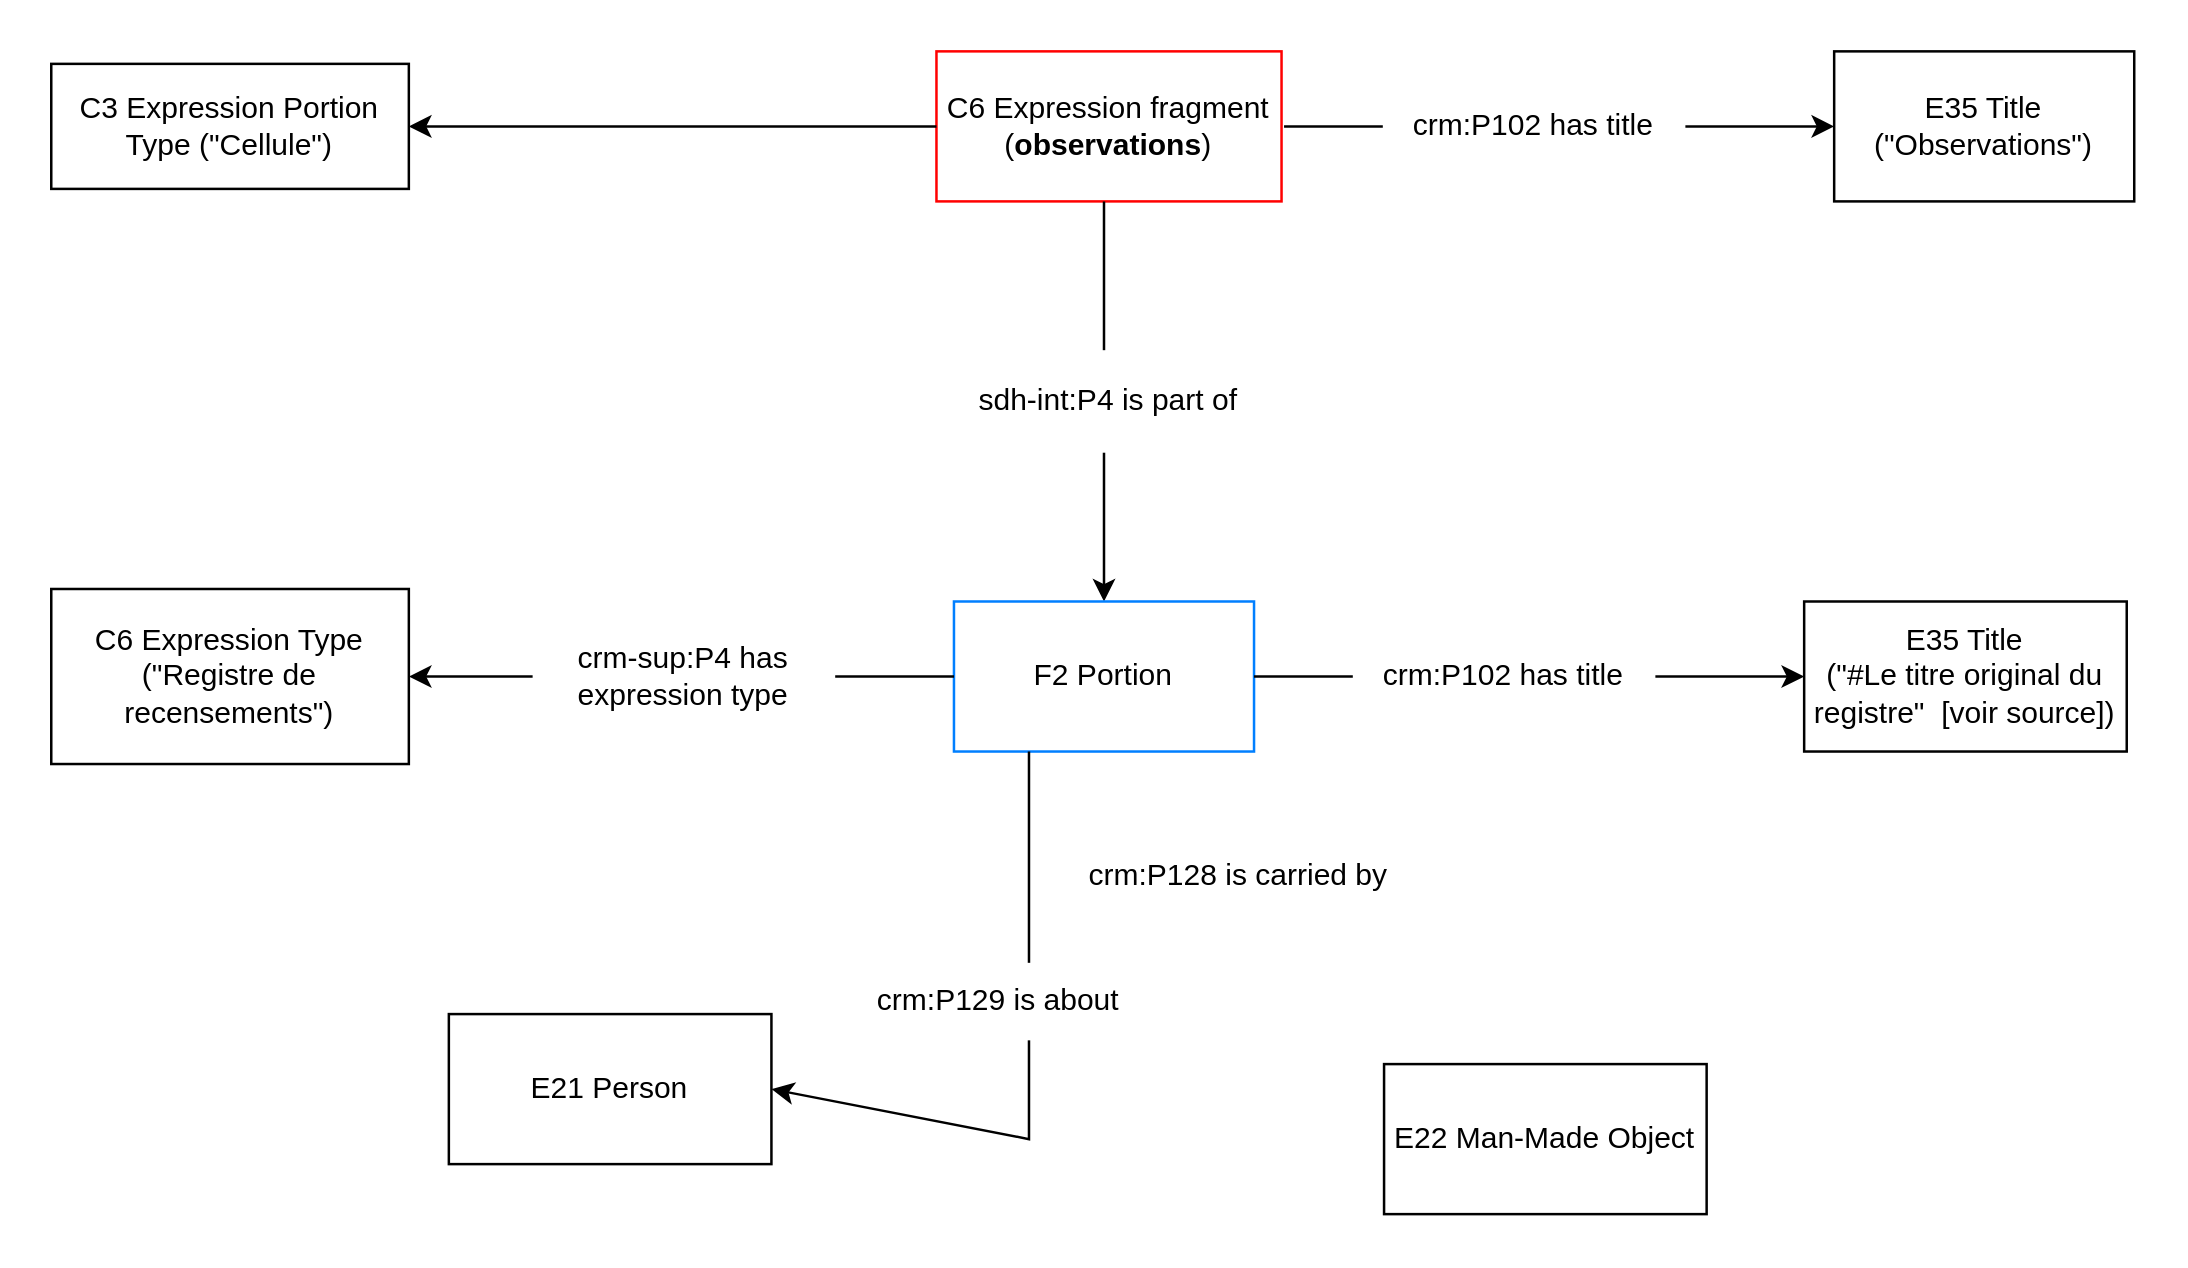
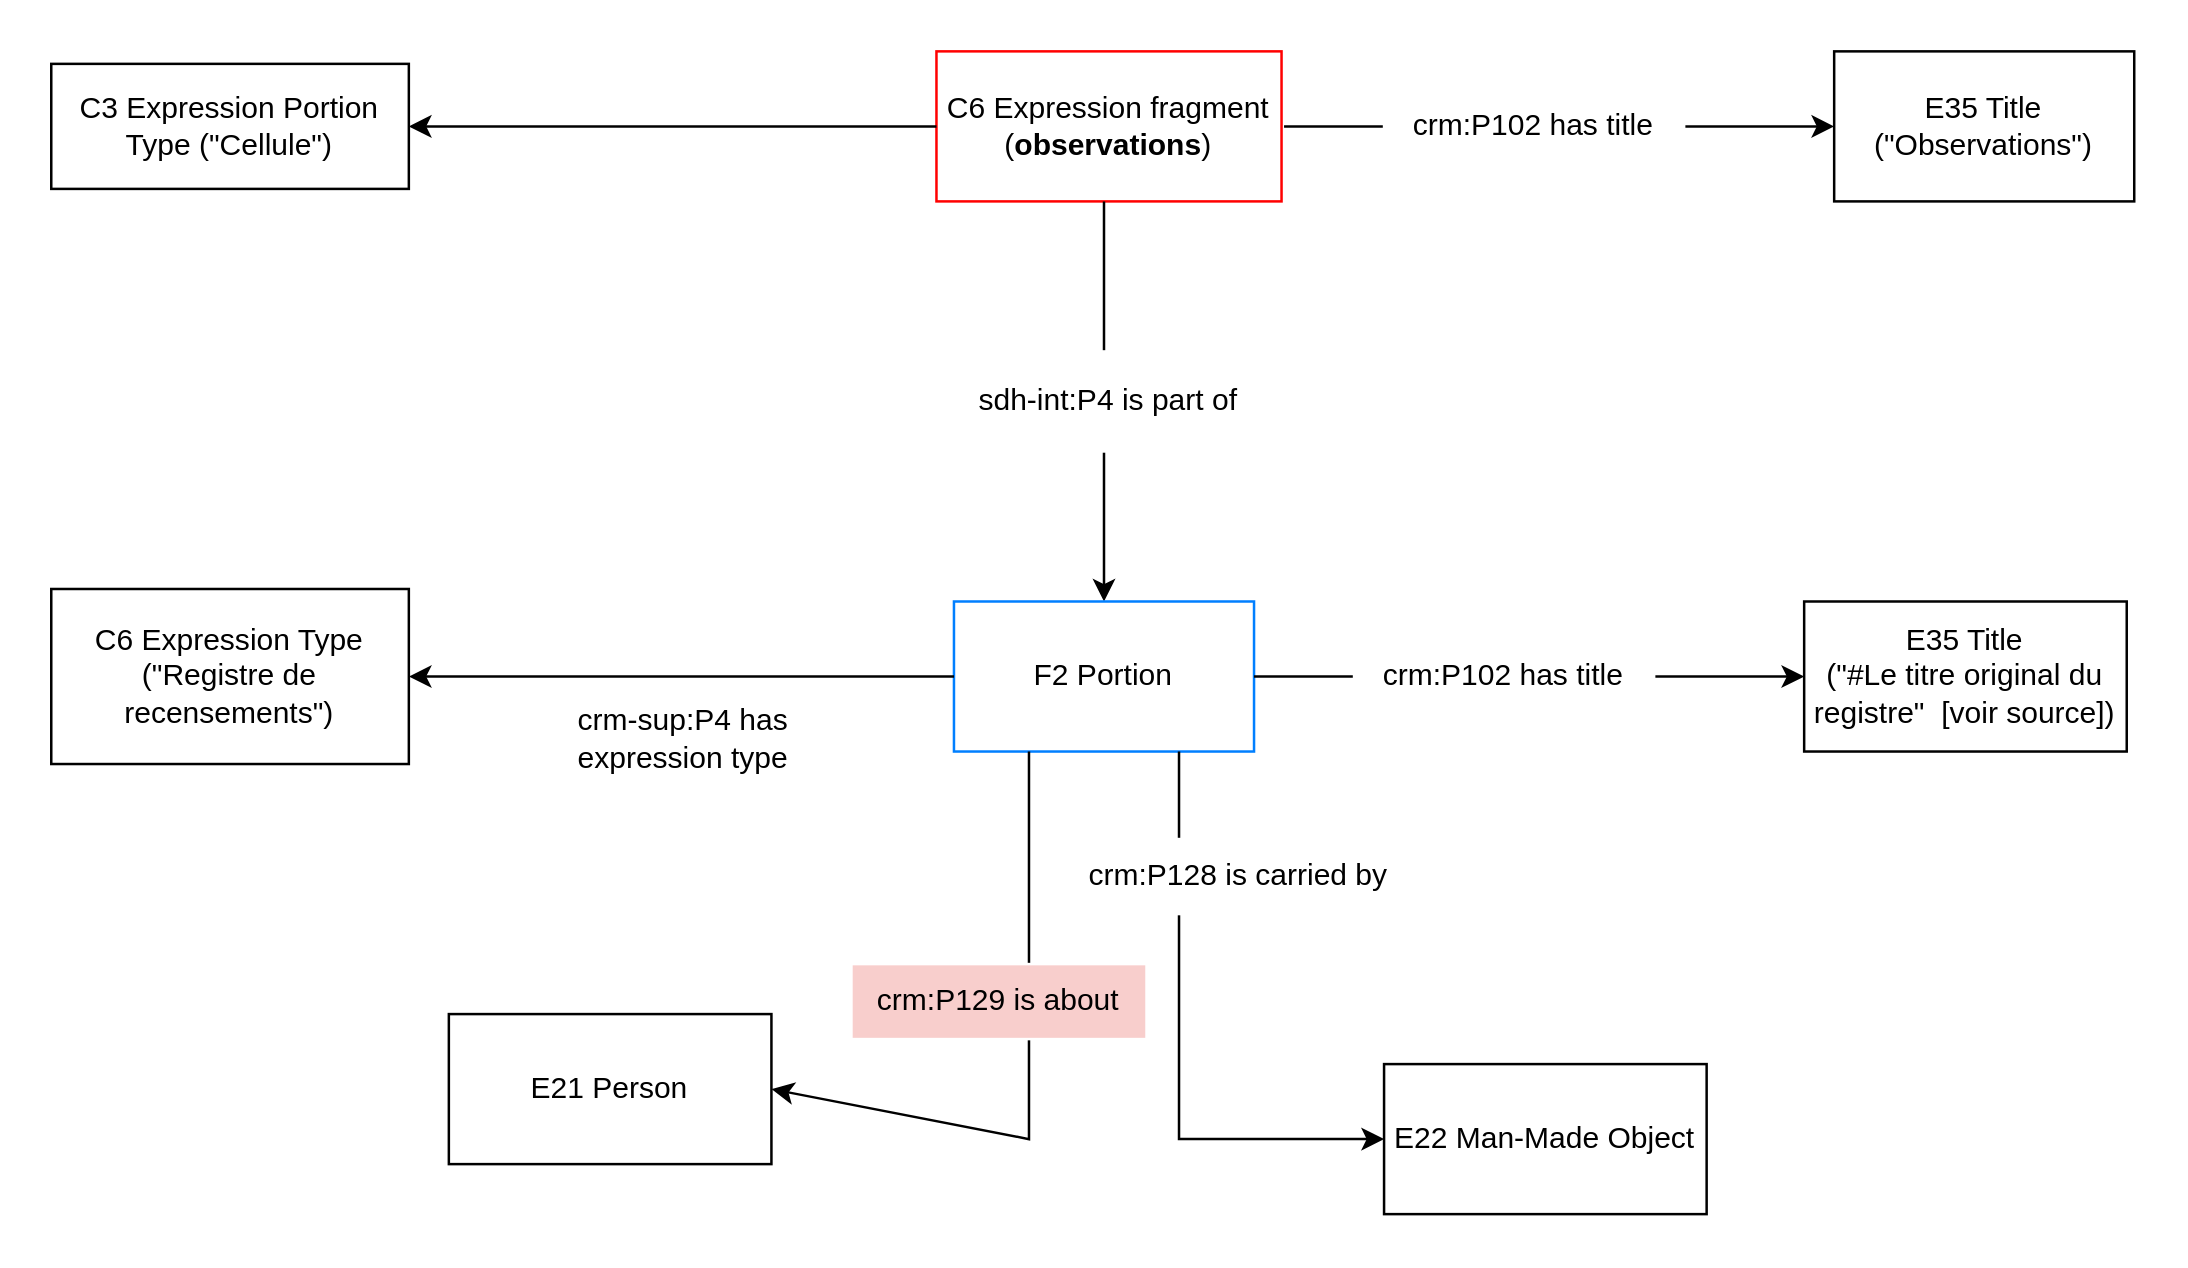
(684, 676) -> (684, 739)
(999, 1001) -> (999, 1001)
none -> (1179, 1121)
